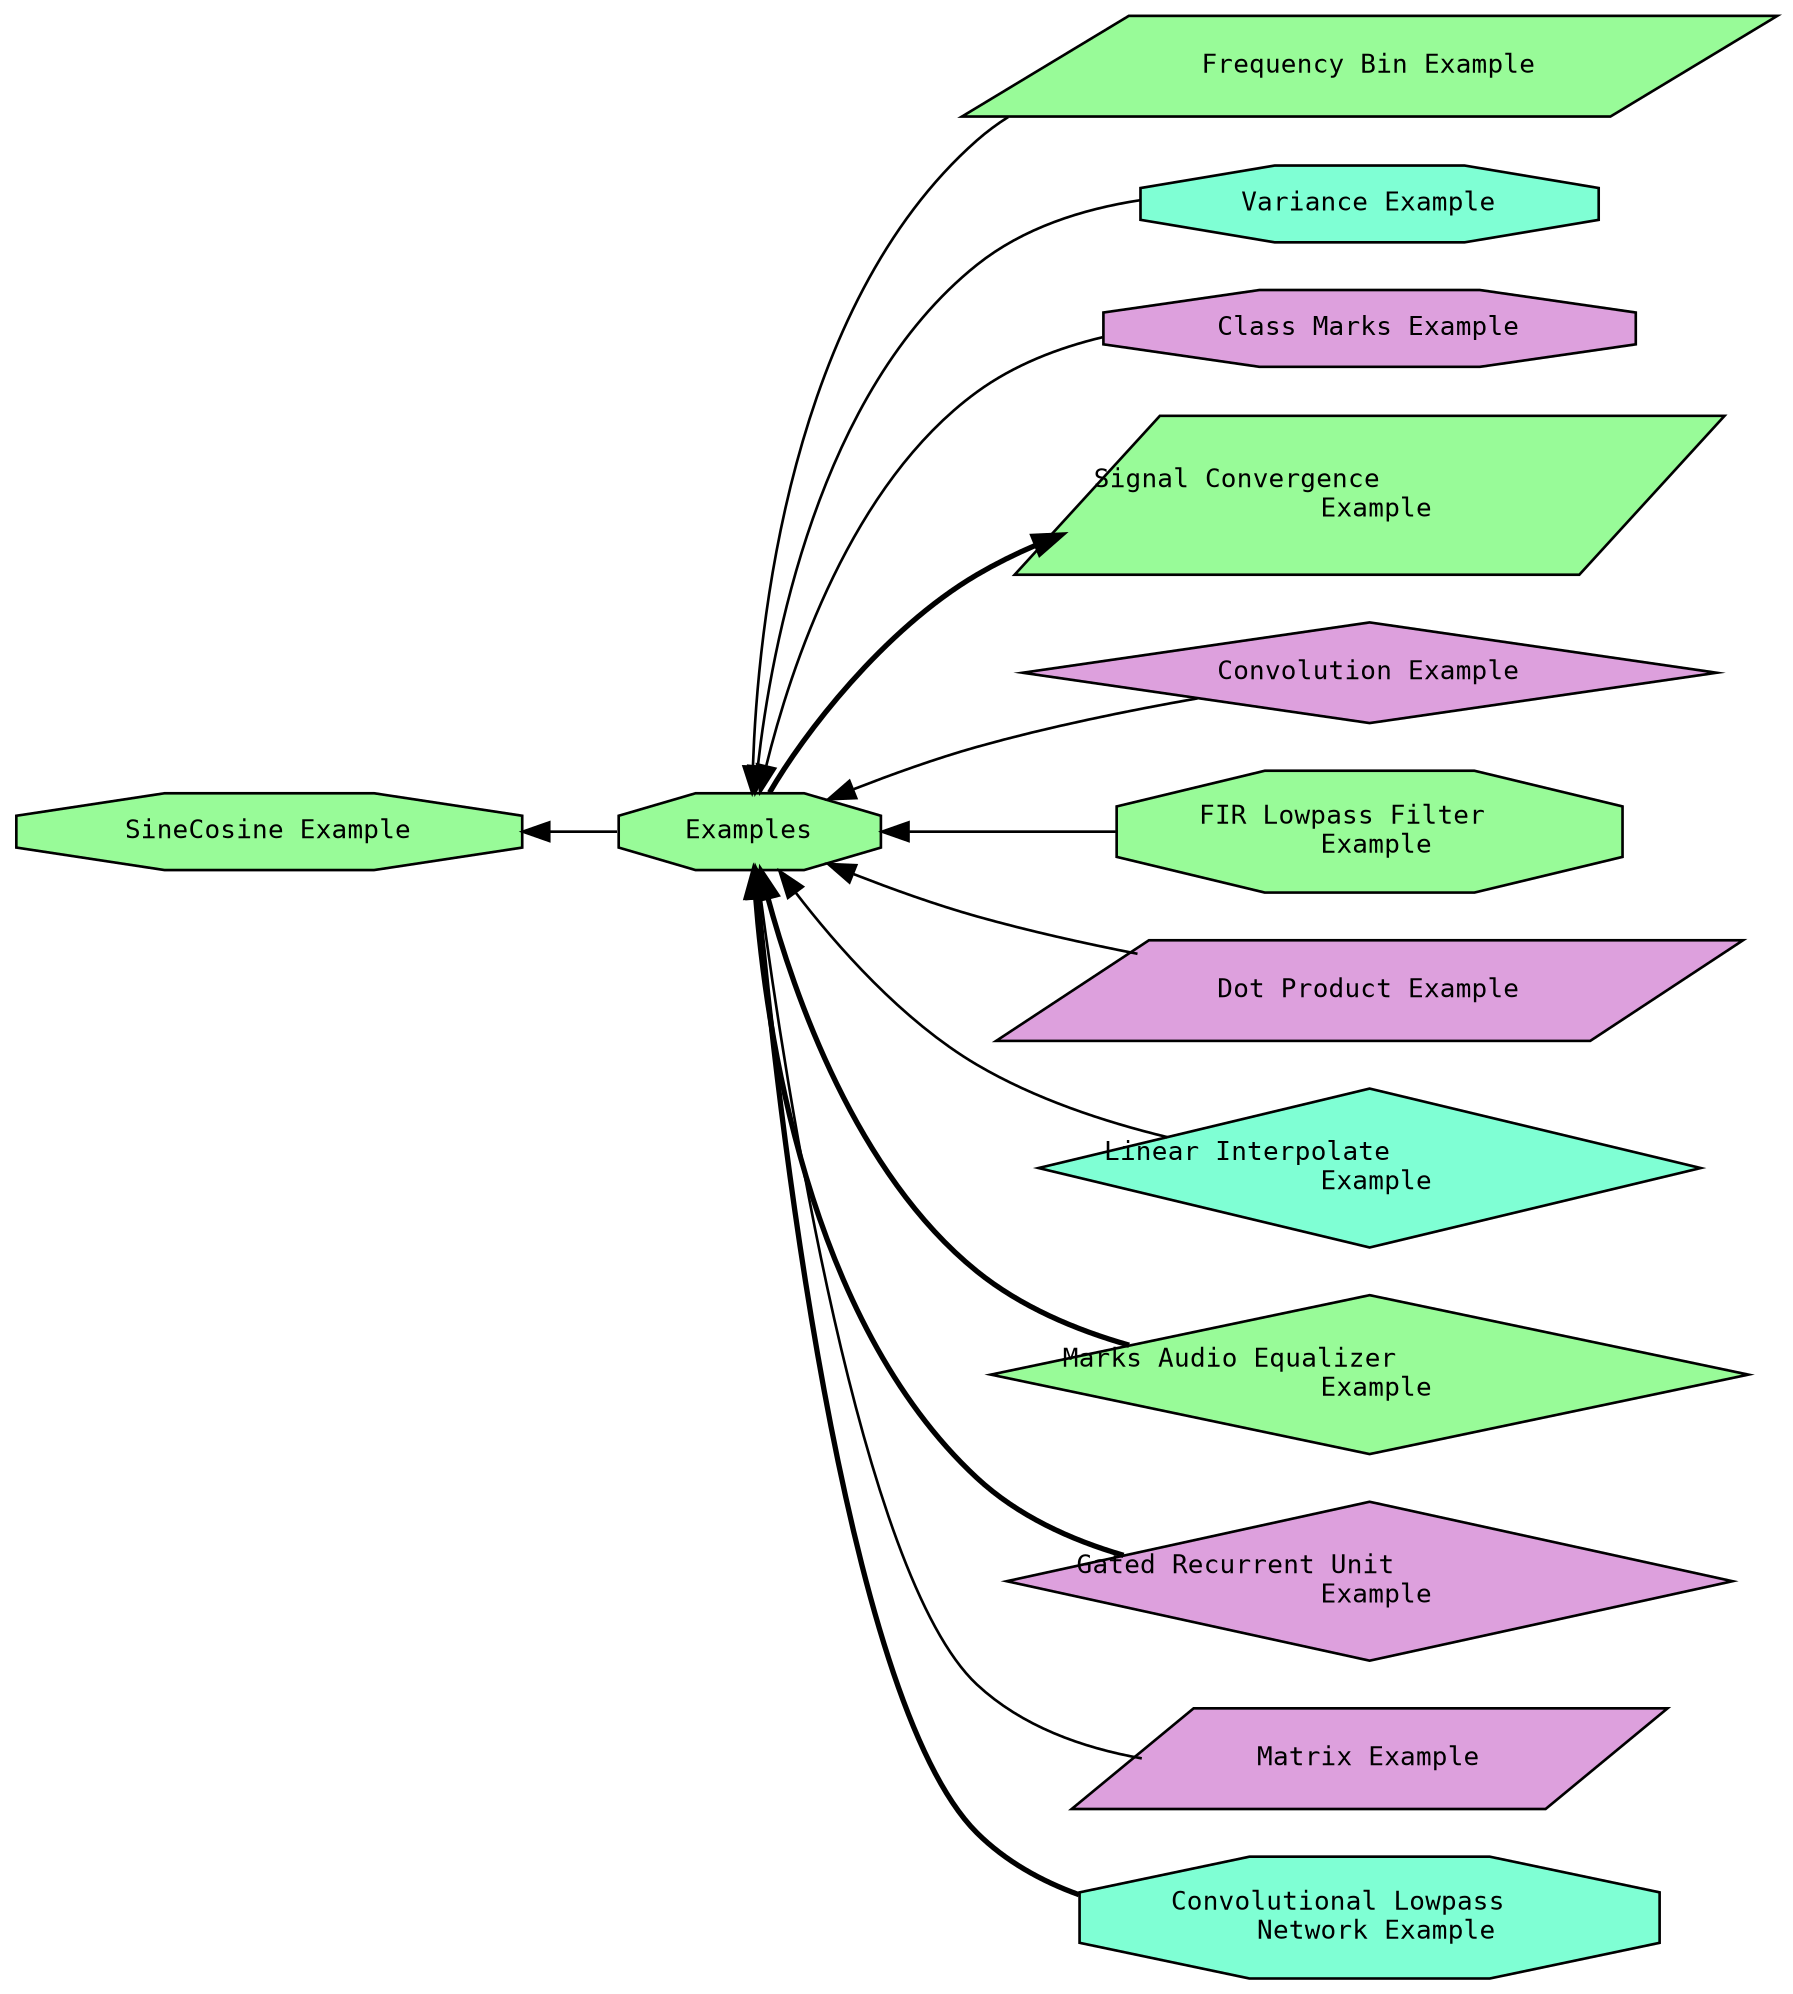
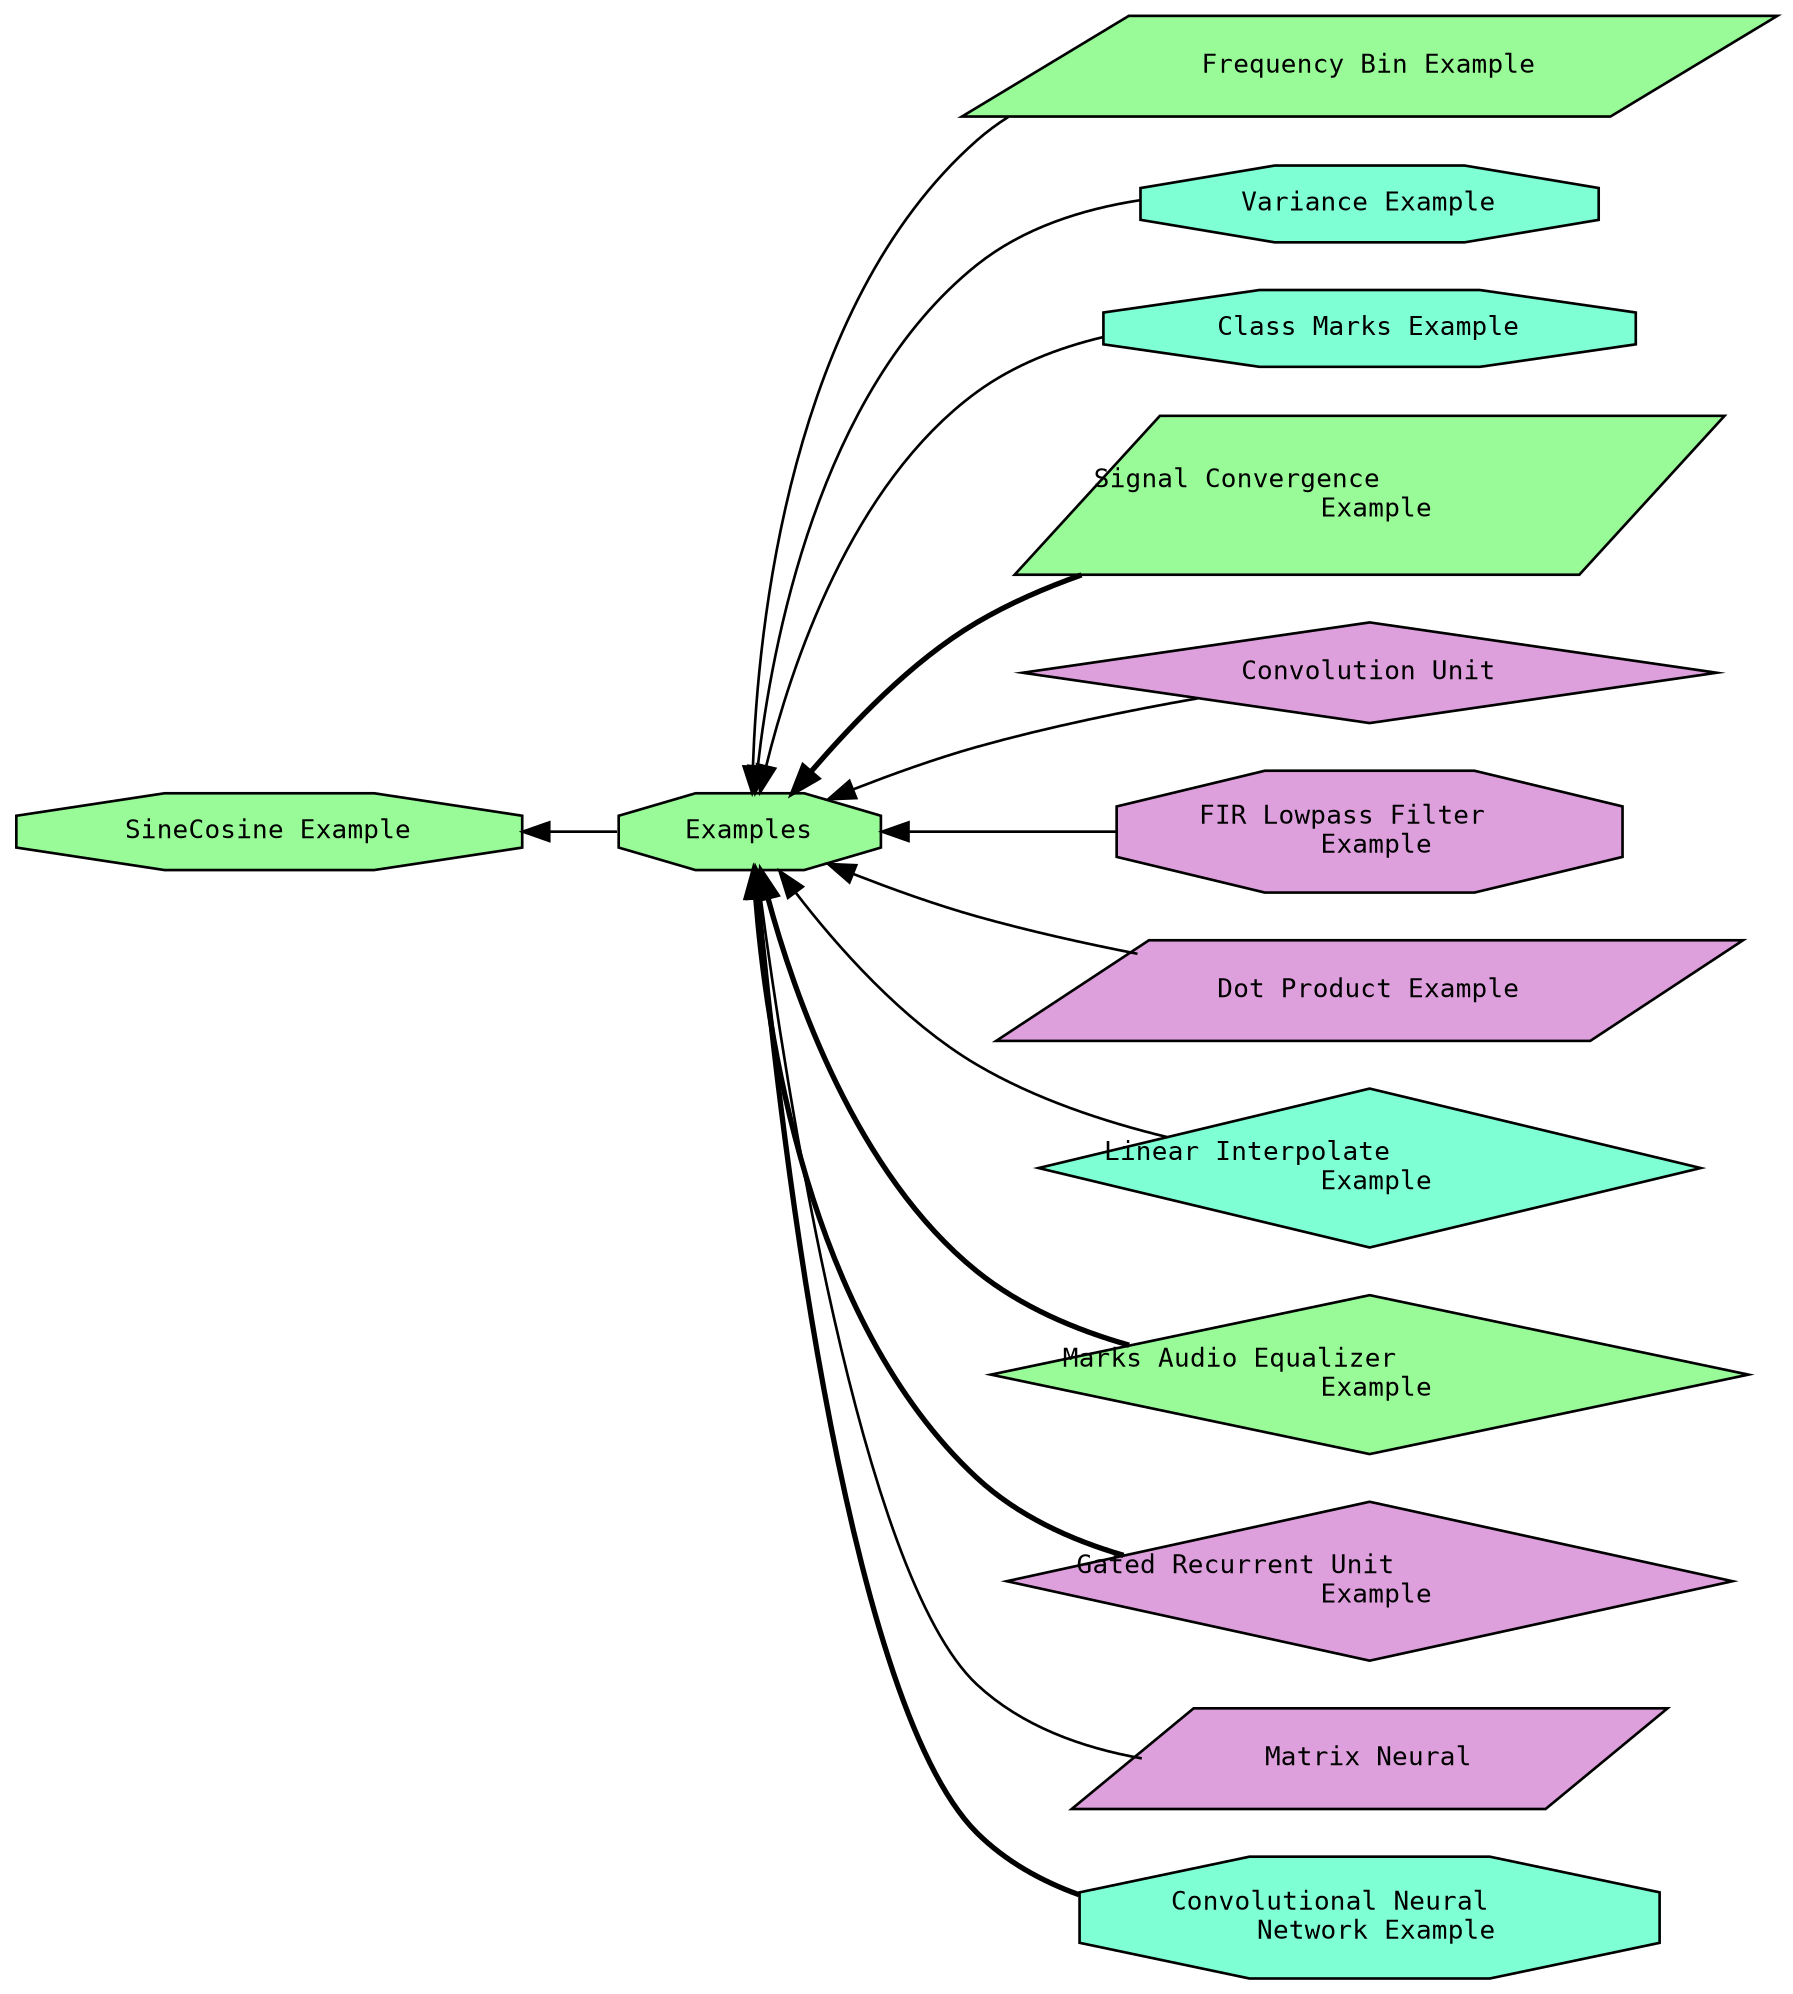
(1370, 328) -> (1370, 328)
(884, 648) -> (932, 653)
(1370, 673) -> (1370, 673)
(1370, 832) -> (1370, 832)
(1370, 1759) -> (1370, 1759)
(1370, 1918) -> (1370, 1918)
